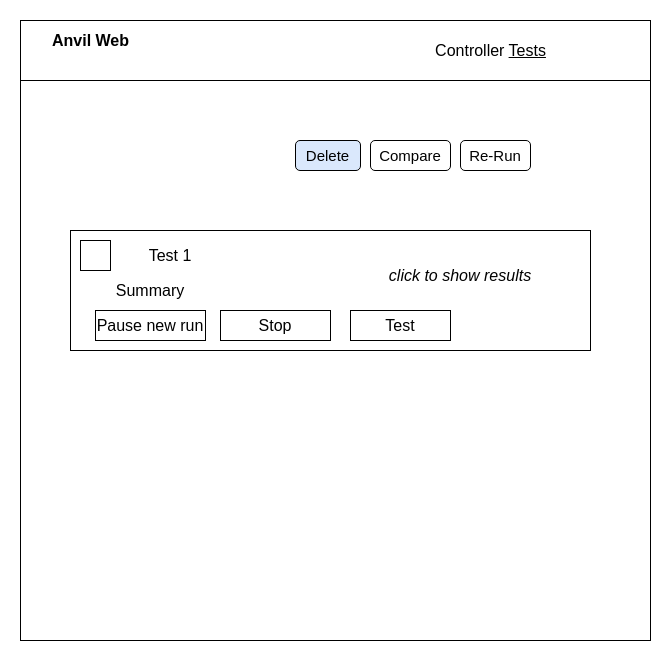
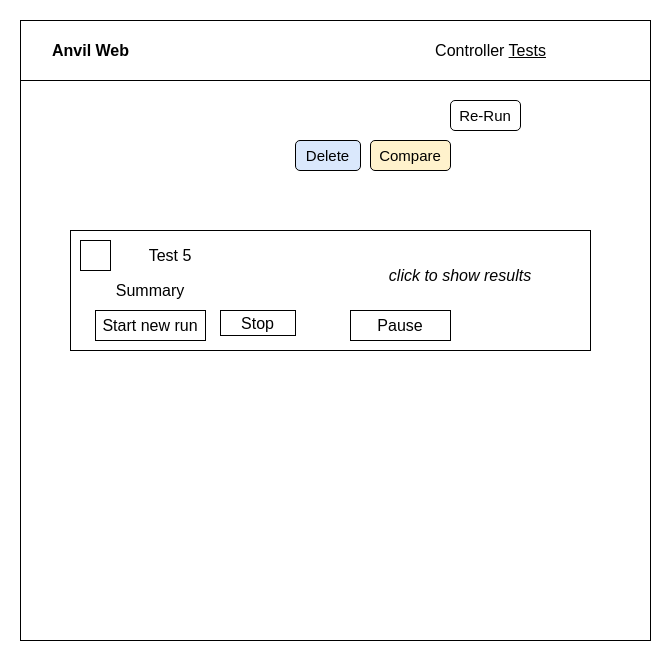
(91, 41) -> (91, 51)
(411, 156) -> (411, 156)
(496, 156) -> (486, 116)
(171, 256) -> (171, 256)
(151, 326) -> (151, 326)
(276, 326) -> (258, 323)
(401, 326) -> (401, 326)
